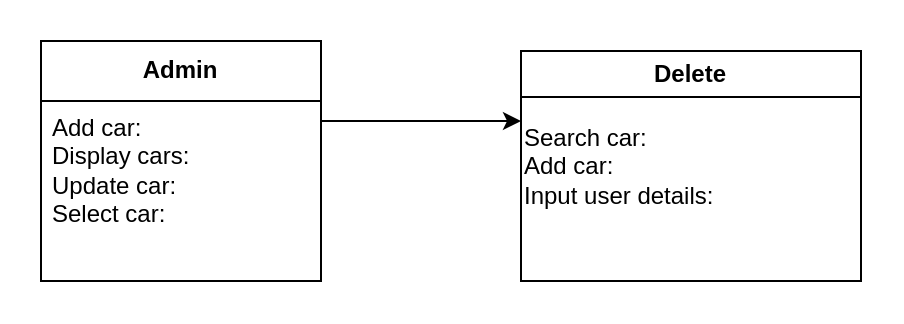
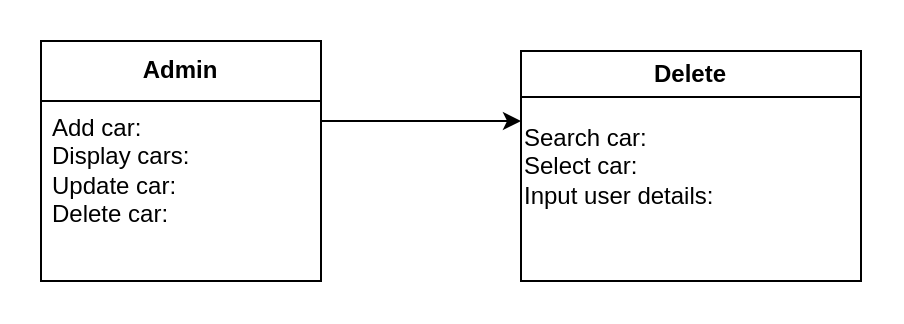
(637, 167) -> (637, 167)
(128, 171) -> (128, 171)
